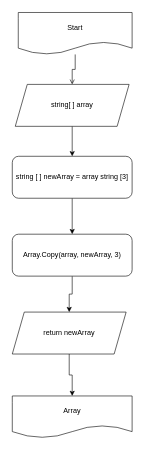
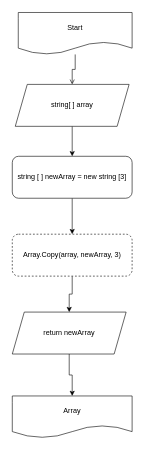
(72, 177) -> (72, 177)
(72, 255) -> (72, 255)
